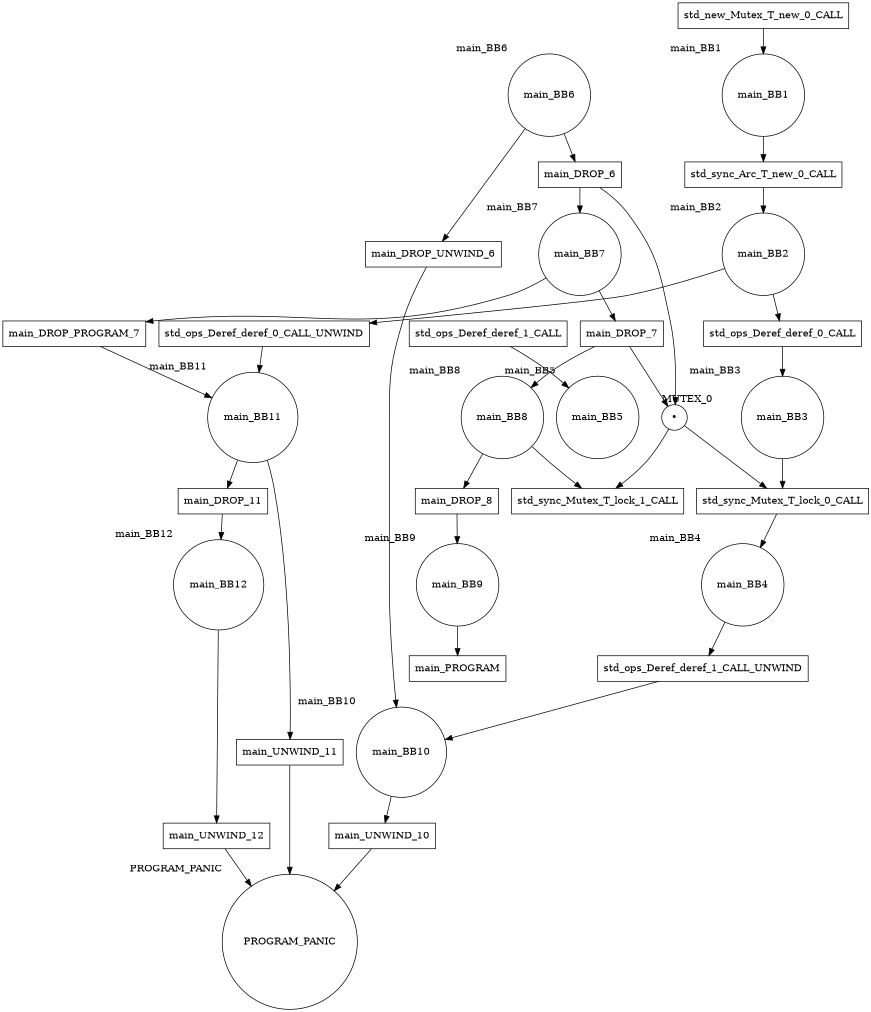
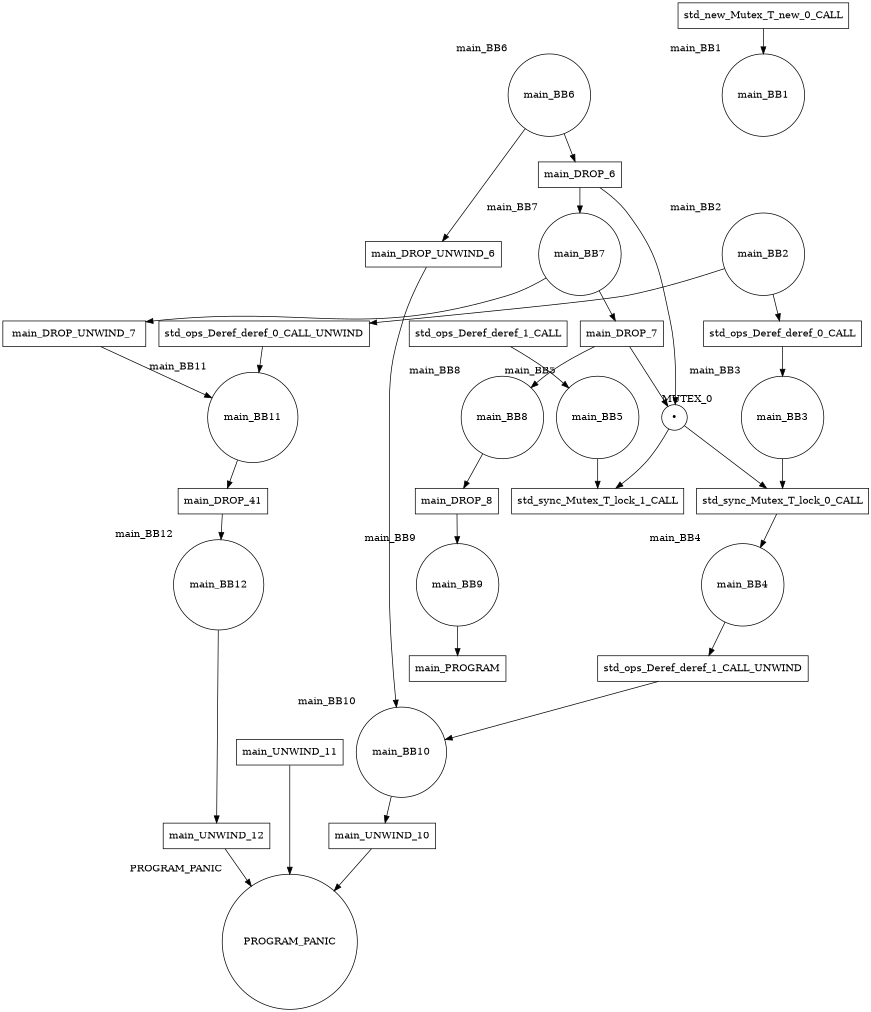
(763, 175) -> none
(74, 334) -> (74, 334)
(553, 466) -> (598, 470)
(223, 501) -> (223, 501)
(287, 596) -> none
